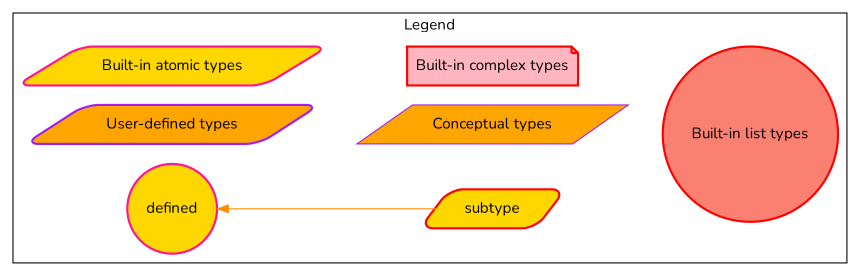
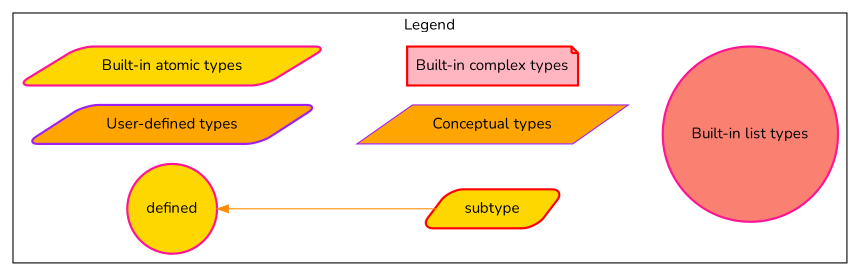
(750, 134) -> (750, 134)
